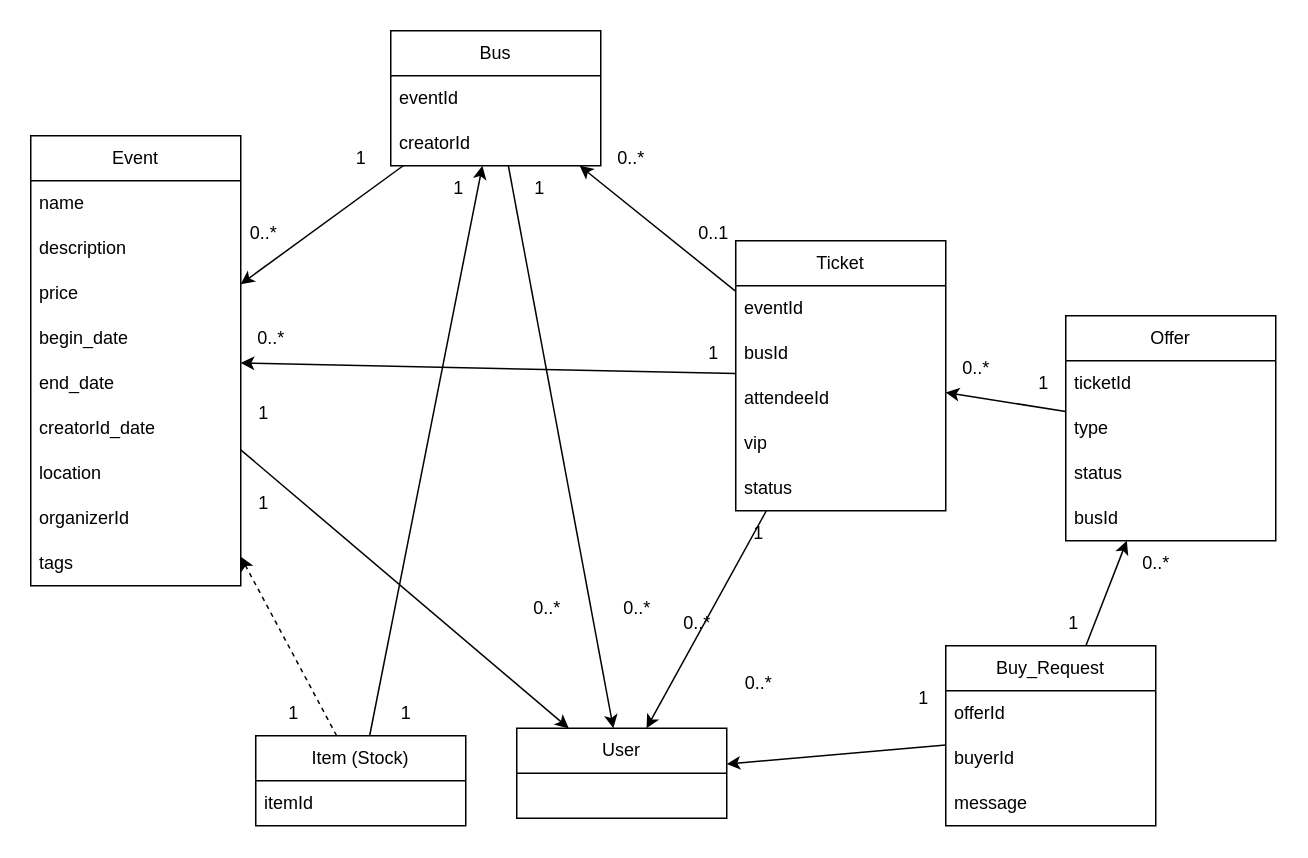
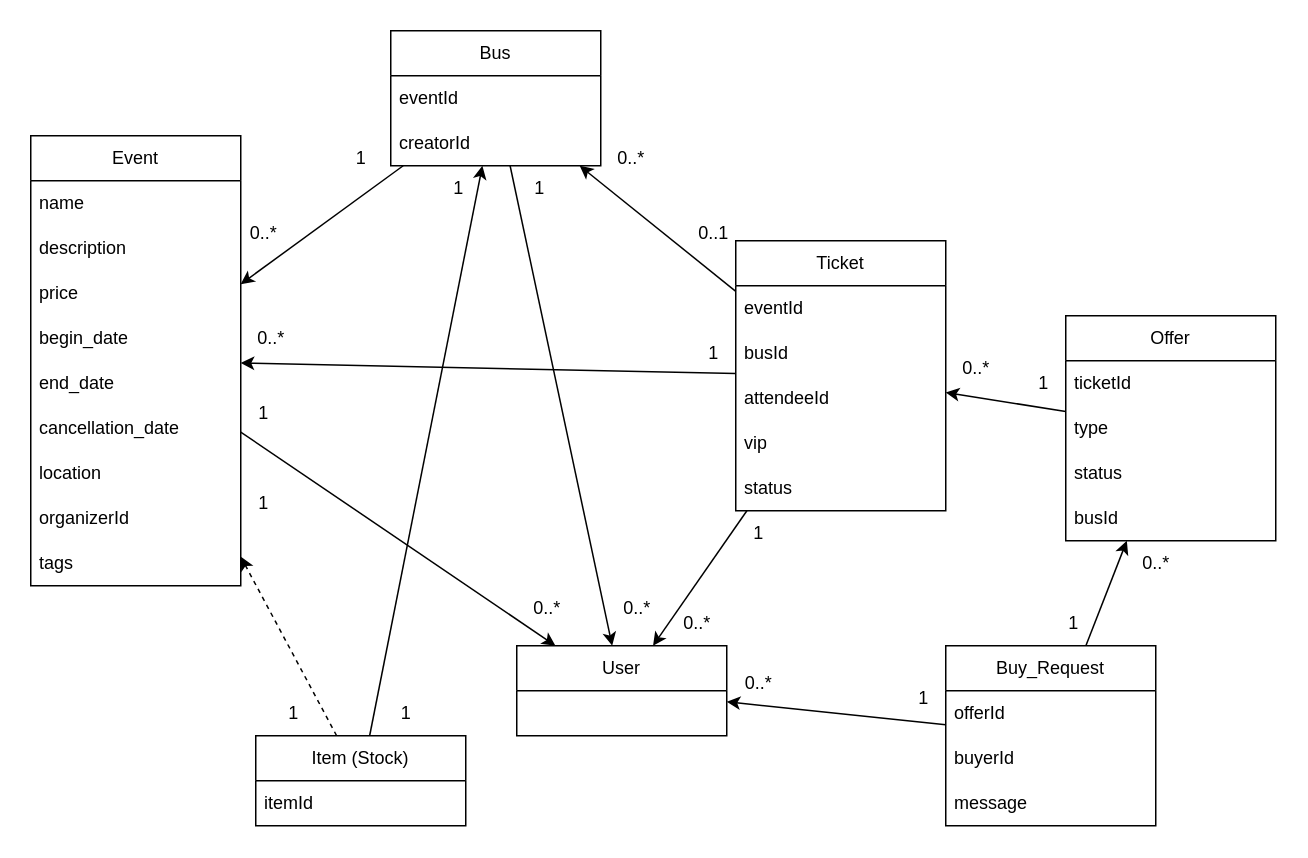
(110, 428) -> (118, 428)
(622, 773) -> (622, 691)
